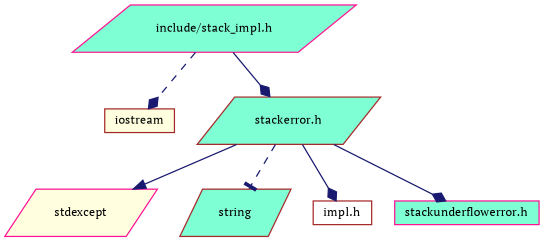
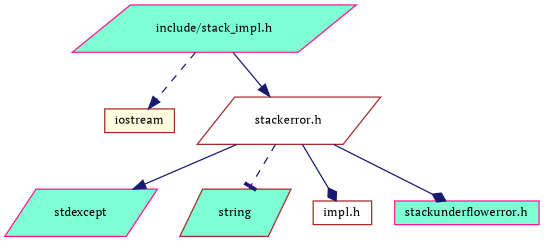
(247, 69) -> (247, 70)
(177, 75) -> (176, 76)
(289, 121) -> (289, 121)
(81, 213) -> (81, 213)
